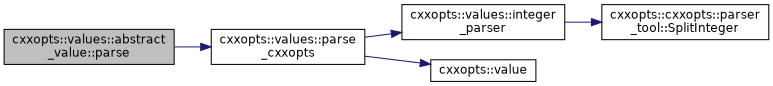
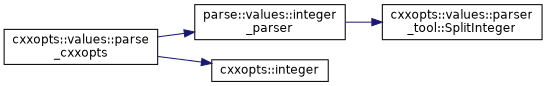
(483, 22) -> (270, 22)
(685, 22) -> (462, 22)
(89, 47) -> none
(483, 71) -> (270, 71)
